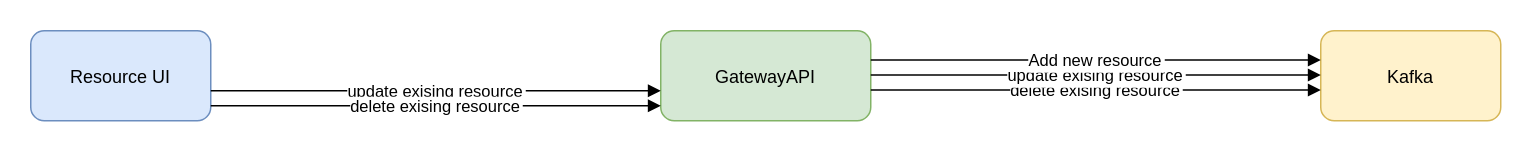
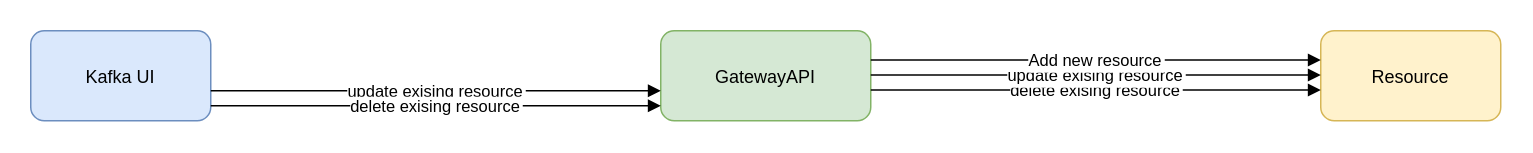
(120, 77) -> (120, 77)
(1410, 77) -> (1410, 77)
